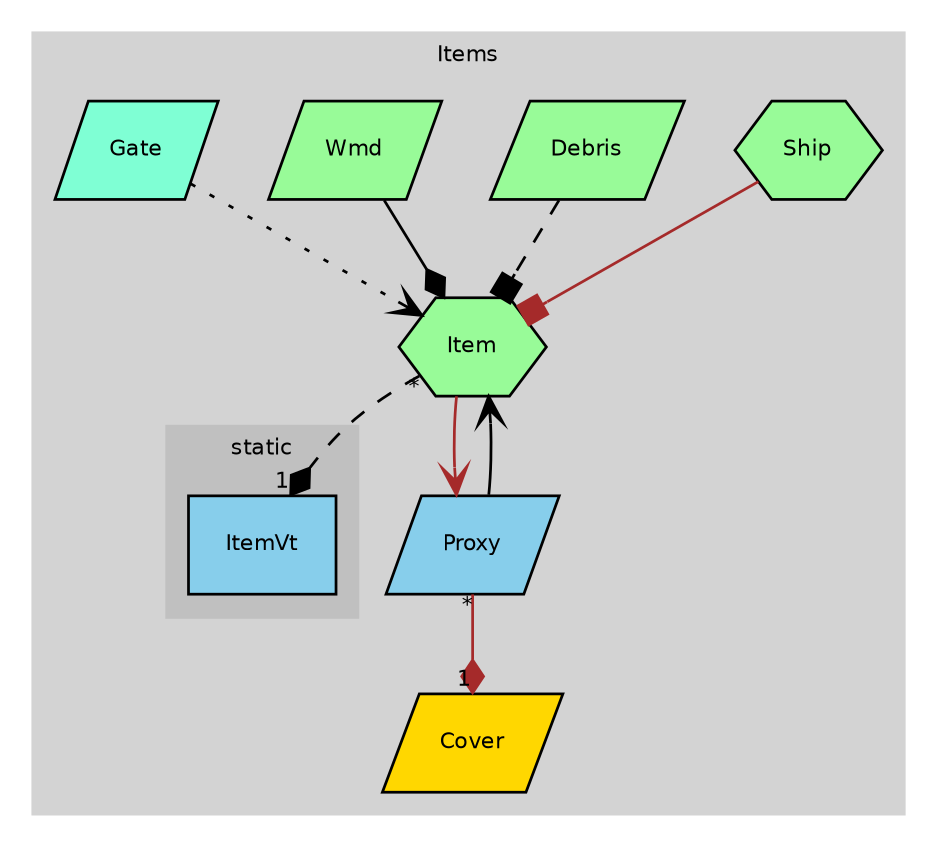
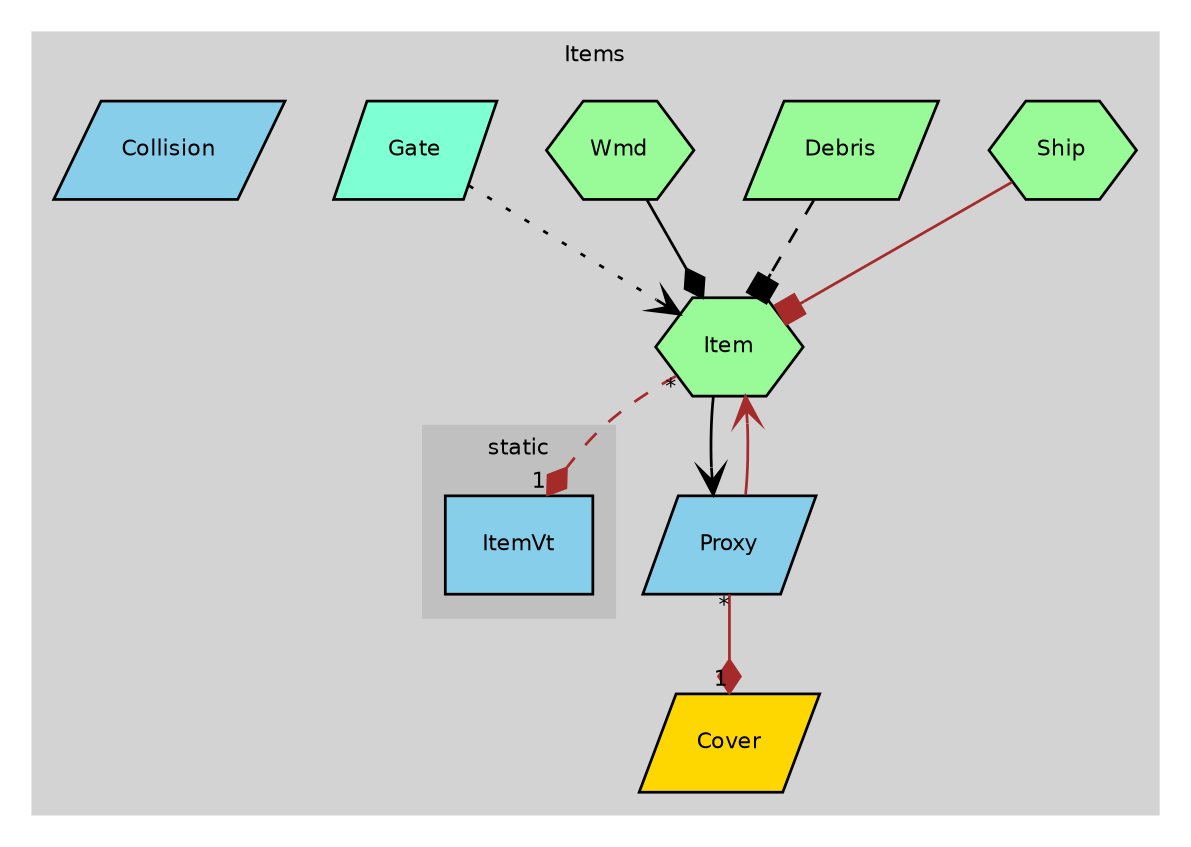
none -> (169, 150)
(355, 150) -> (620, 150)
(365, 411) -> (622, 411)
(454, 432) -> (711, 432)
(491, 459) -> (748, 459)
